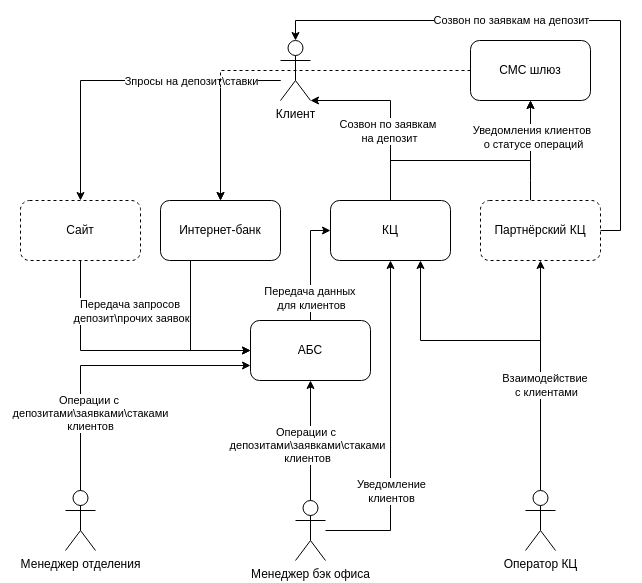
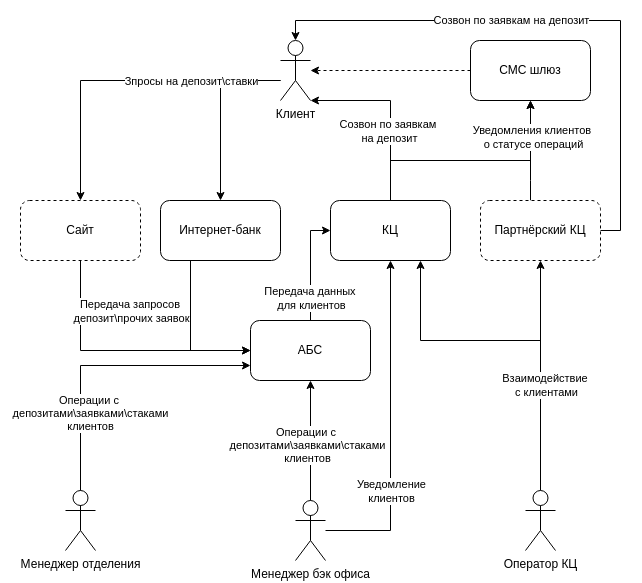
(267, 71) -> (318, 71)
